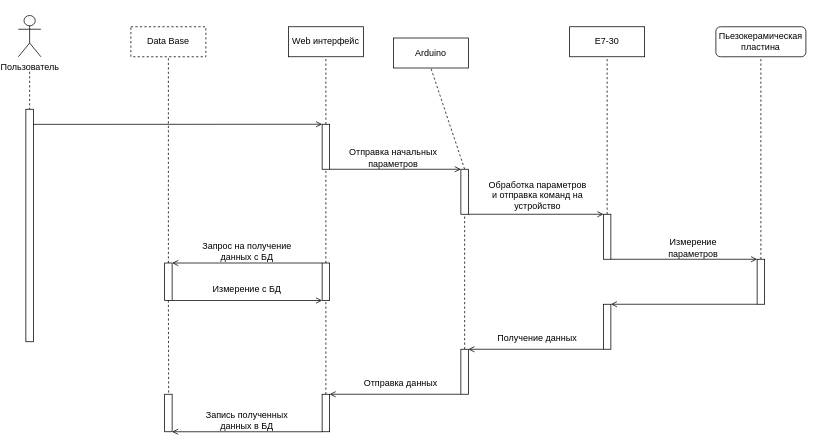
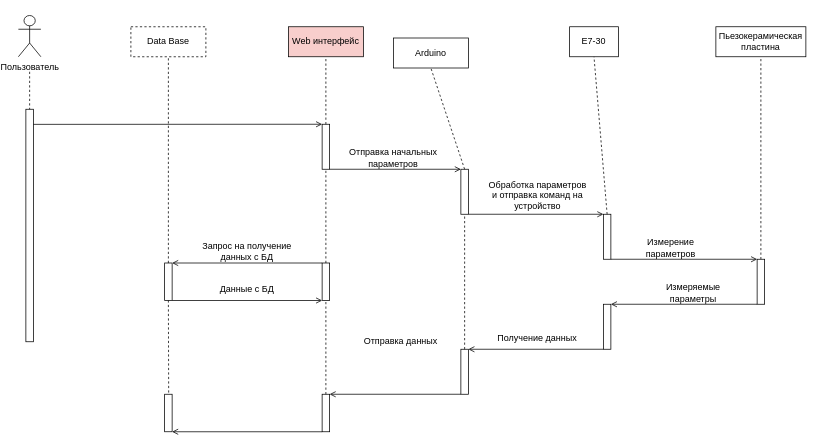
(326, 42) -> (326, 42)
(607, 42) -> (594, 42)
(761, 42) -> (761, 42)
(693, 248) -> (671, 248)
(247, 289) -> (247, 289)
none -> (693, 293)
(401, 383) -> (401, 342)
(247, 420) -> none
